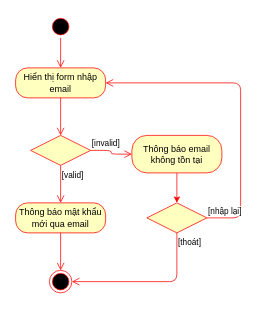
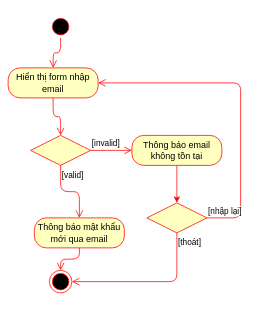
(60, 83) -> (53, 83)
(177, 154) -> (177, 150)
(60, 218) -> (79, 233)
